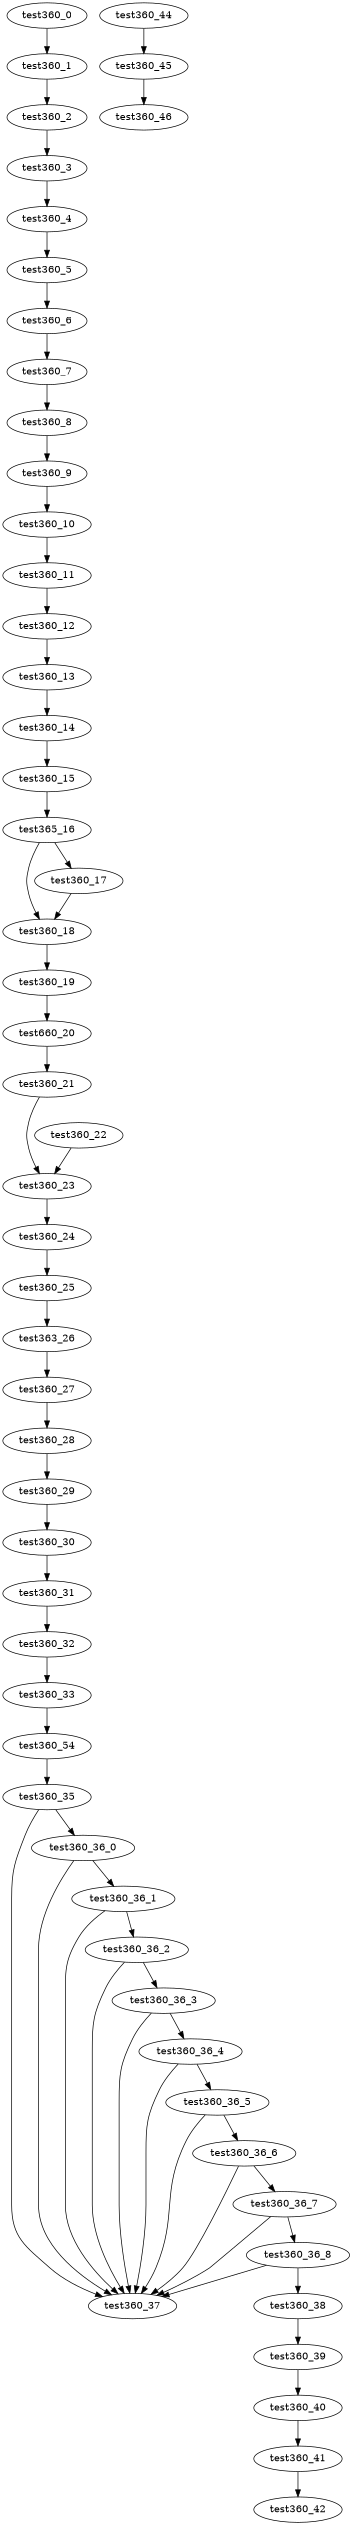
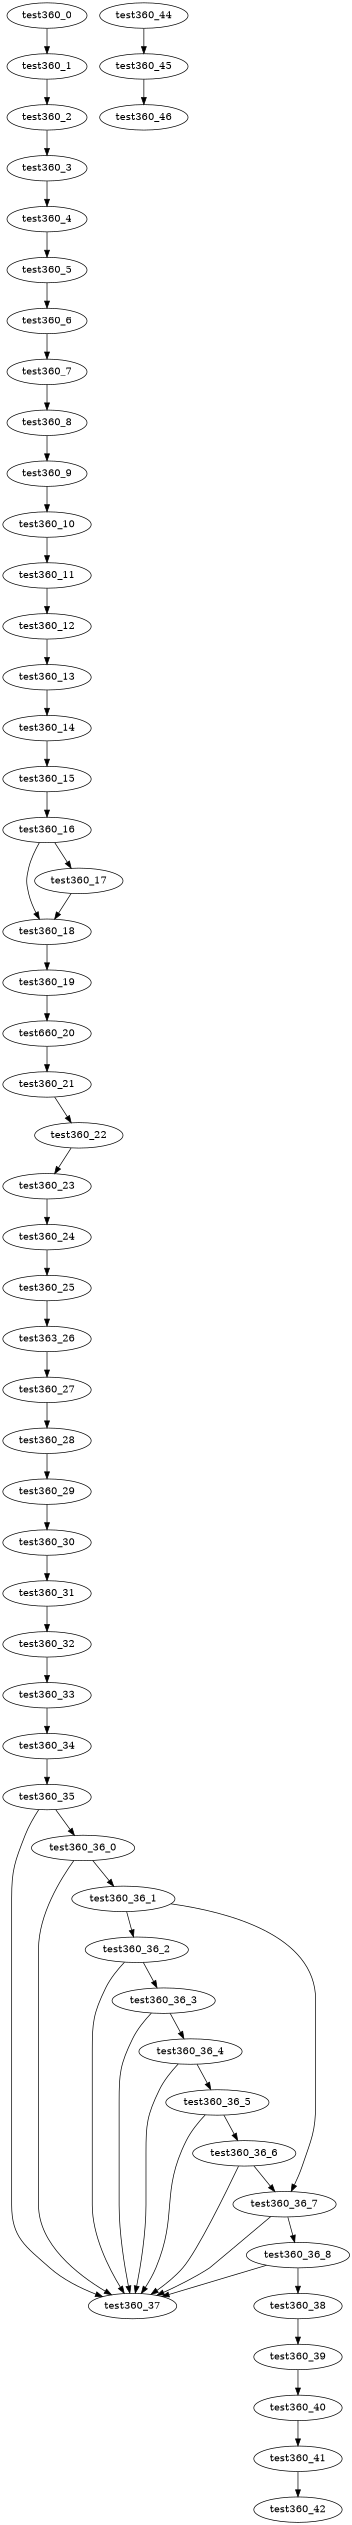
(47, 830) -> (47, 830)
(27, 1132) -> (61, 1107)
(47, 1746) -> (47, 1746)
(65, 2101) -> (316, 2000)
